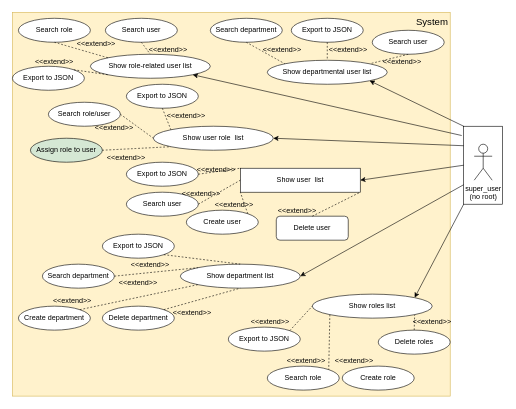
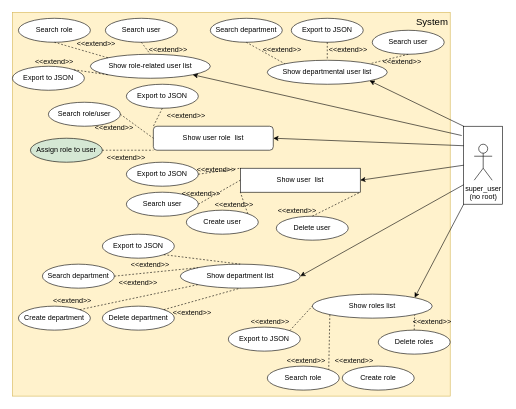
(213, 138) -> (213, 138)
(312, 228) -> (312, 228)
